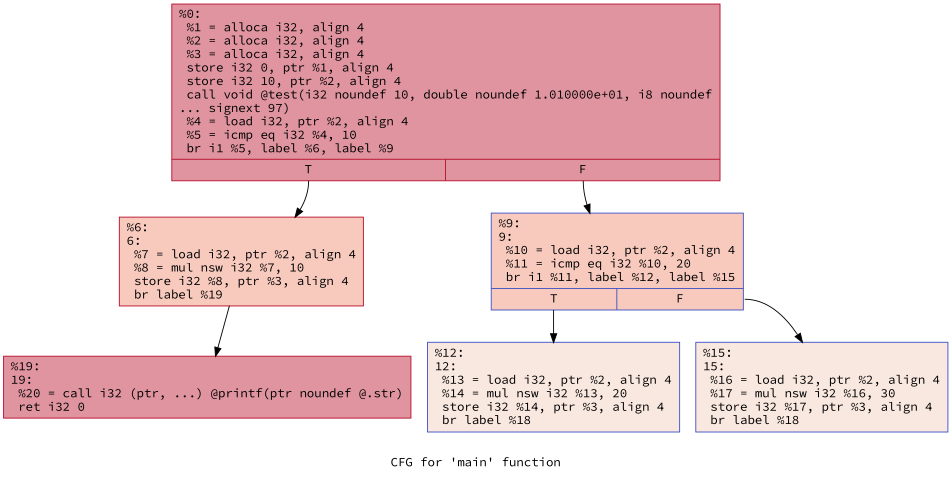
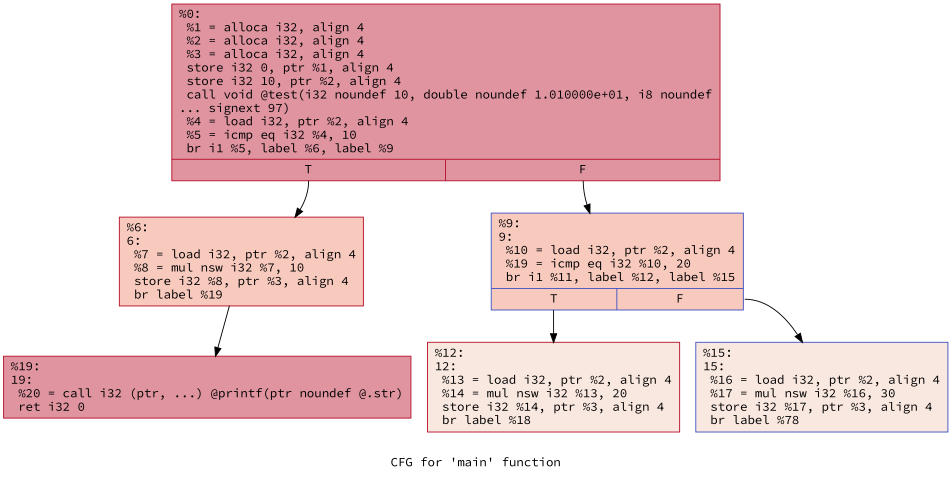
(595, 264) -> (595, 264)
(554, 387) -> (554, 387)
(751, 420) -> (751, 420)
